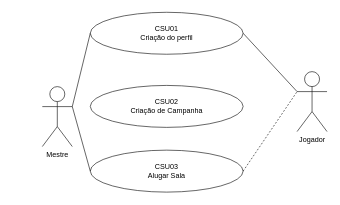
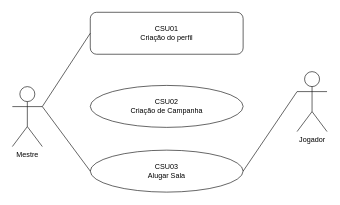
(167, 33) -> (167, 33)
(269, 61) -> none
(57, 117) -> (27, 117)
(270, 132) -> (270, 132)
